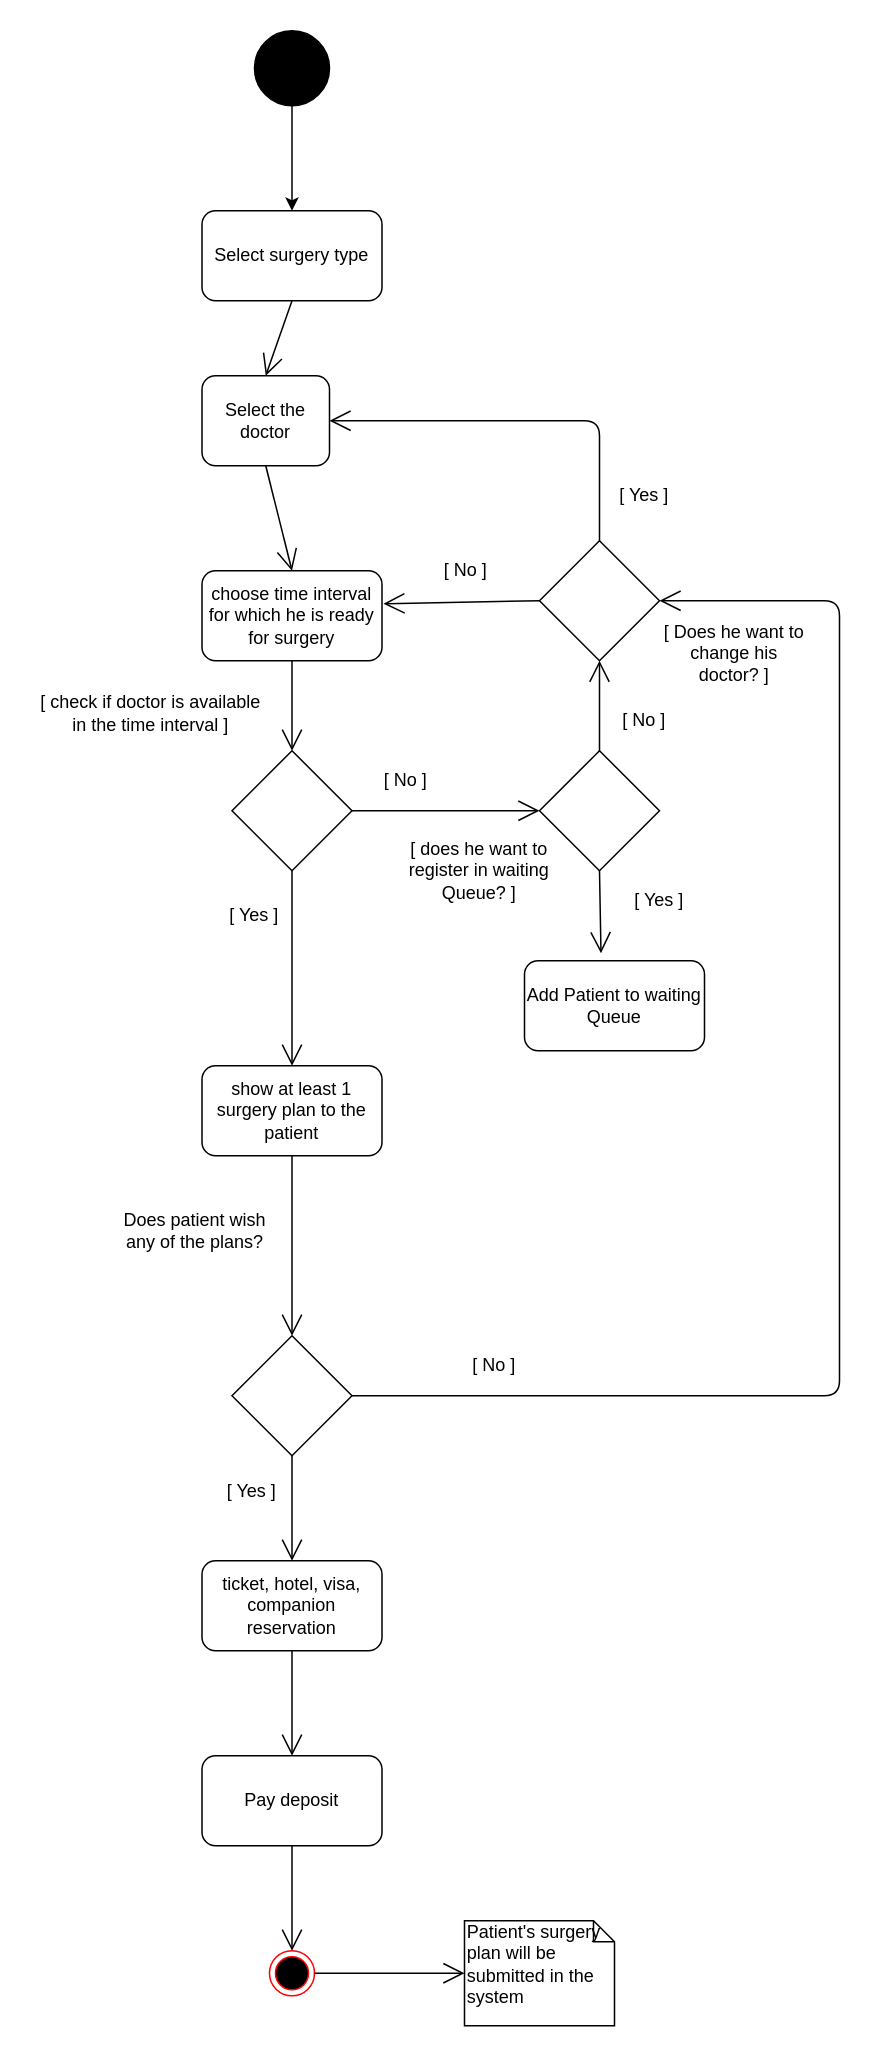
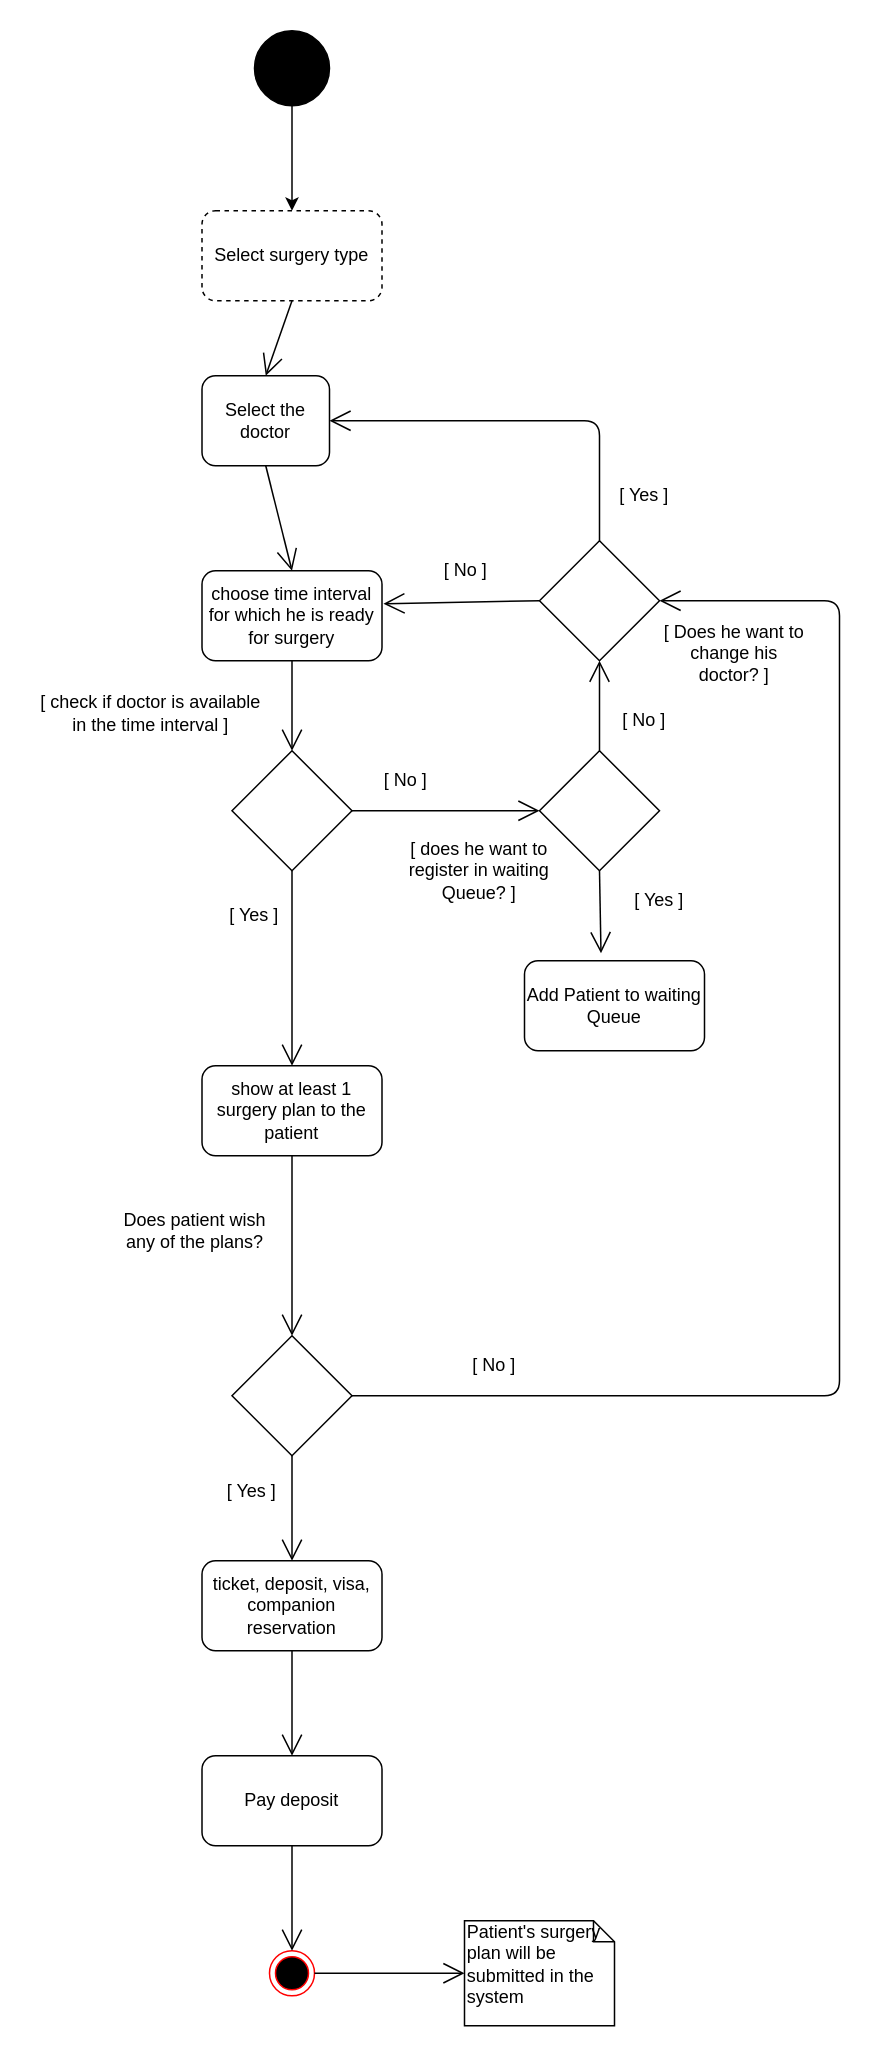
(292, 256) -> (292, 256)
(292, 1606) -> (292, 1606)
